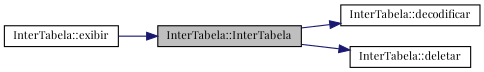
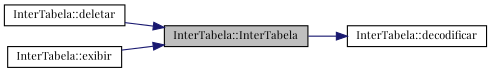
(320, 47) -> (139, 24)
